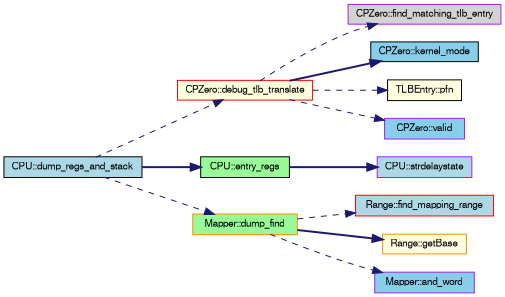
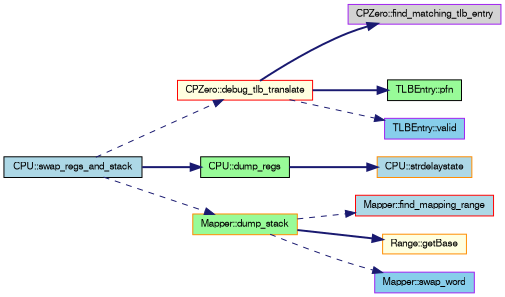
(312, 50) -> (312, 50)
(425, 52) -> none
(345, 90) -> (345, 90)
(425, 90) -> (425, 90)
(425, 129) -> (425, 129)
(73, 167) -> (73, 167)
(245, 167) -> (245, 167)
(425, 167) -> (425, 167)
(425, 206) -> (425, 206)
(245, 224) -> (245, 224)
(425, 283) -> (425, 283)
